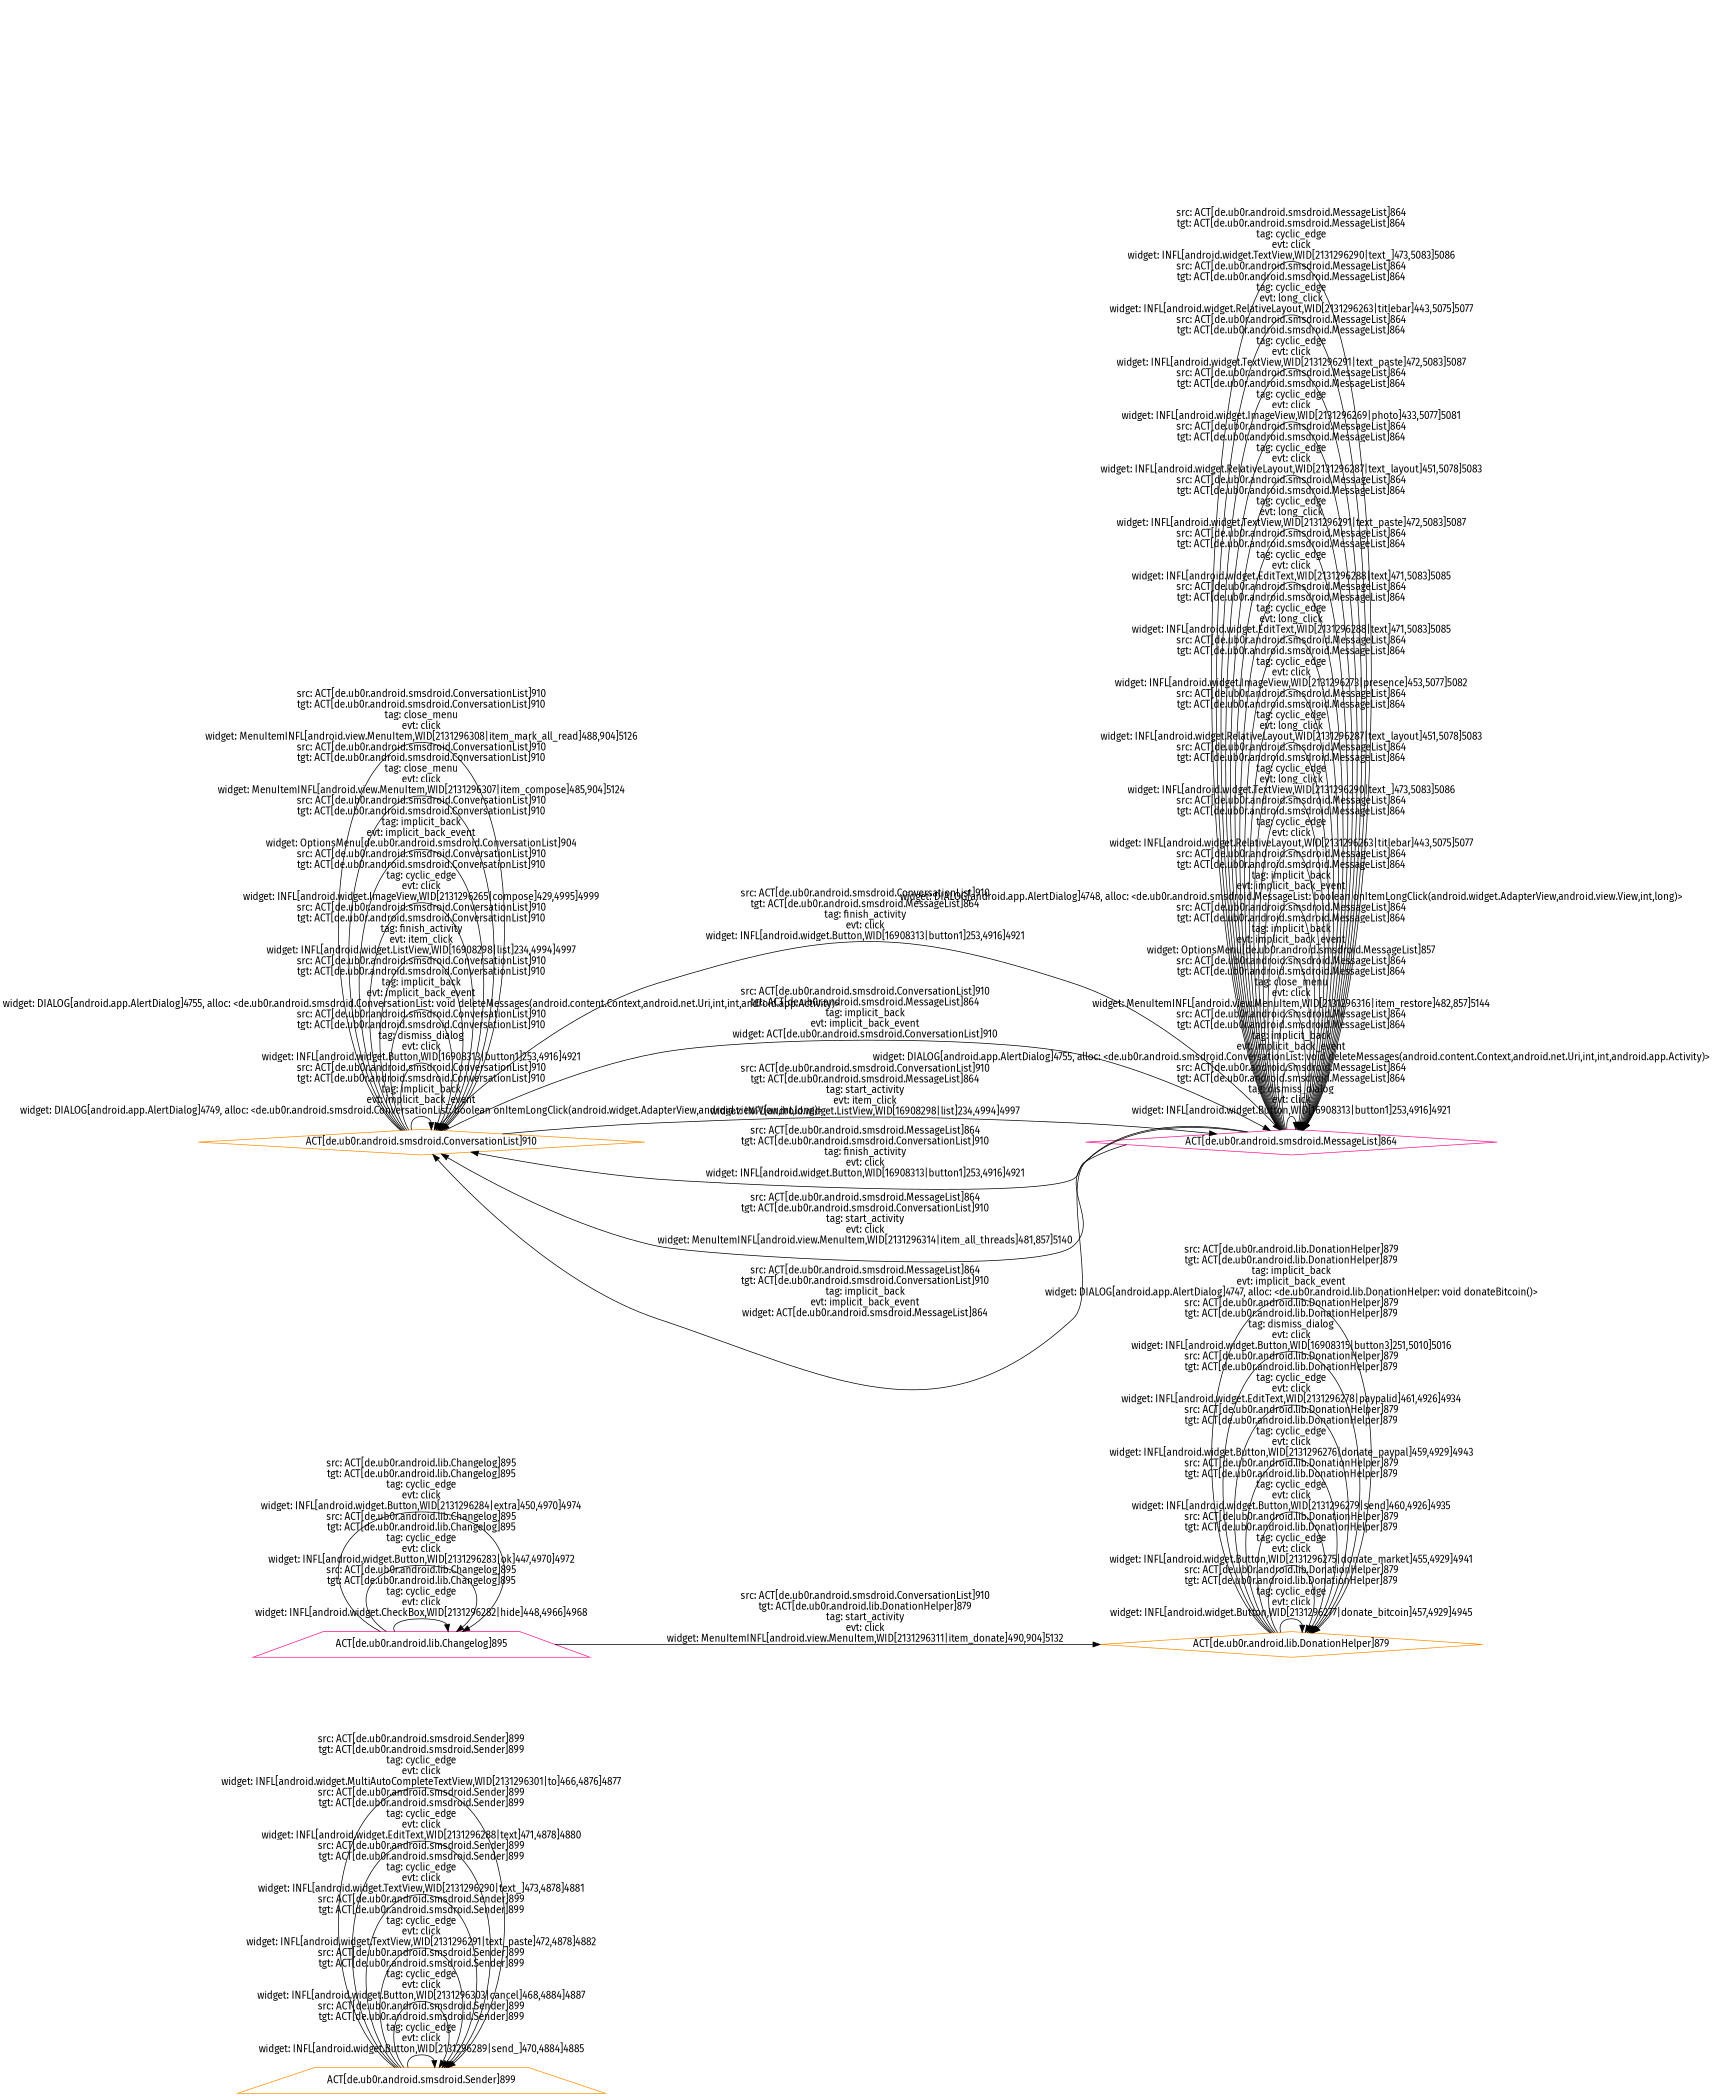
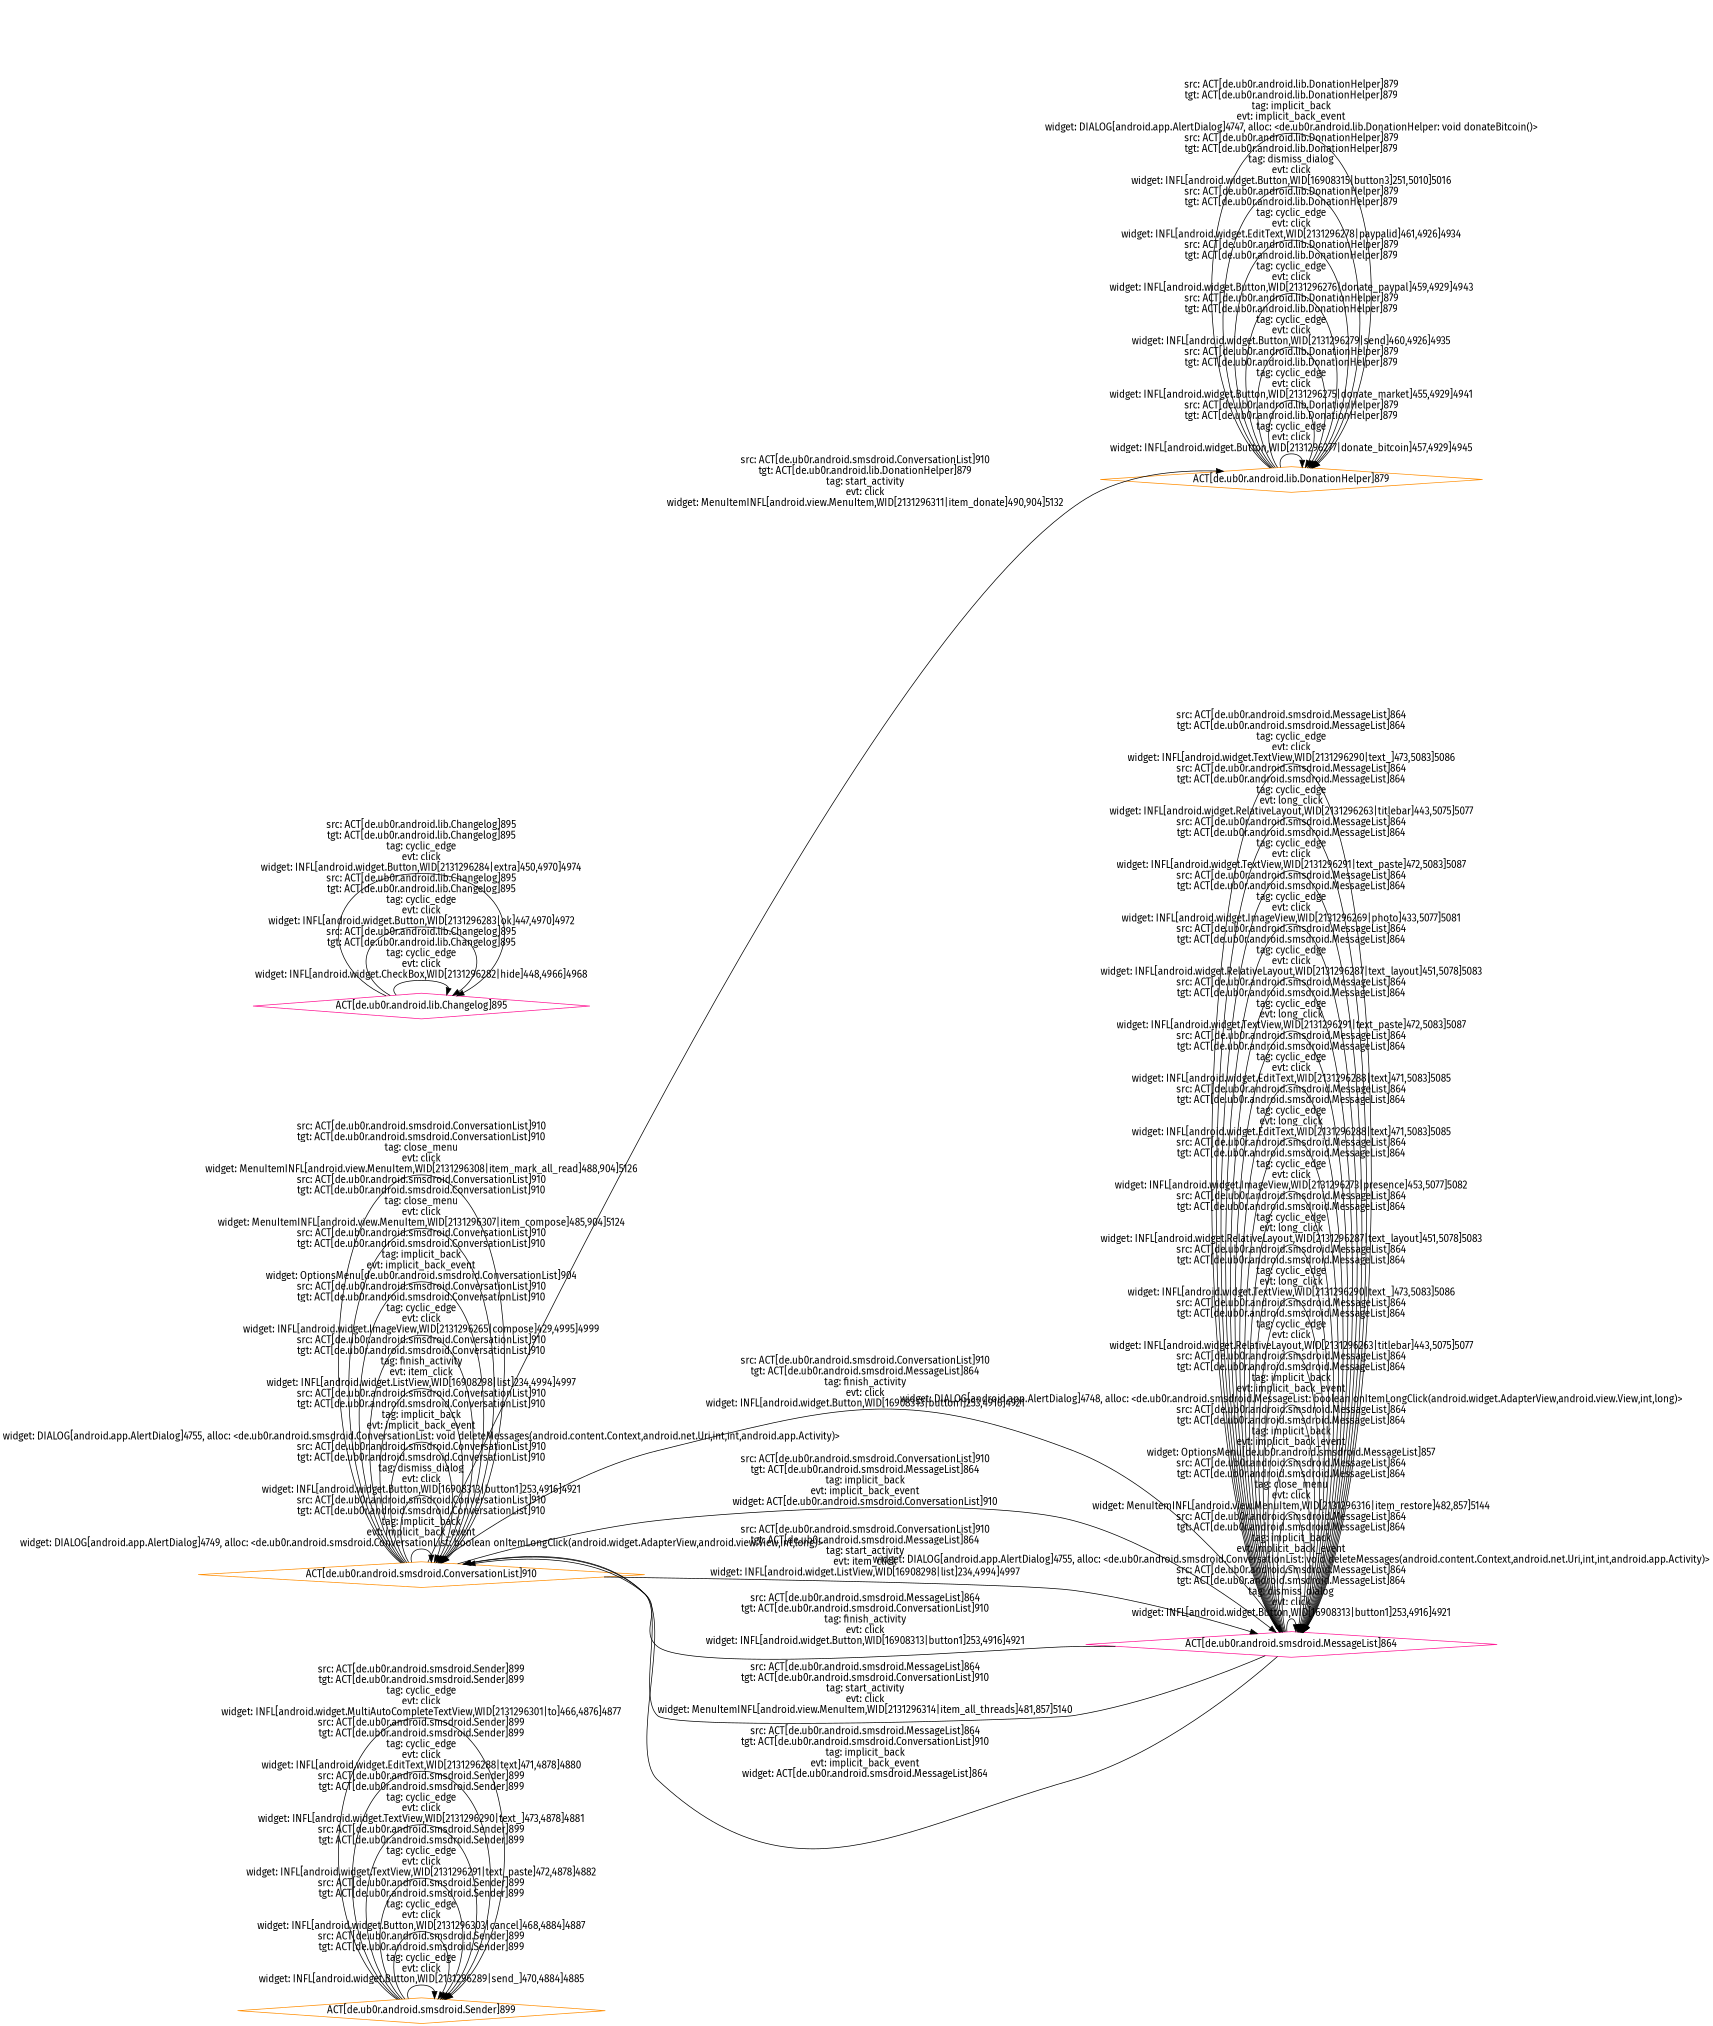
(421, 1644) -> (421, 1006)
(824, 1644) -> (749, 944)
(421, 2080) -> (421, 2011)
